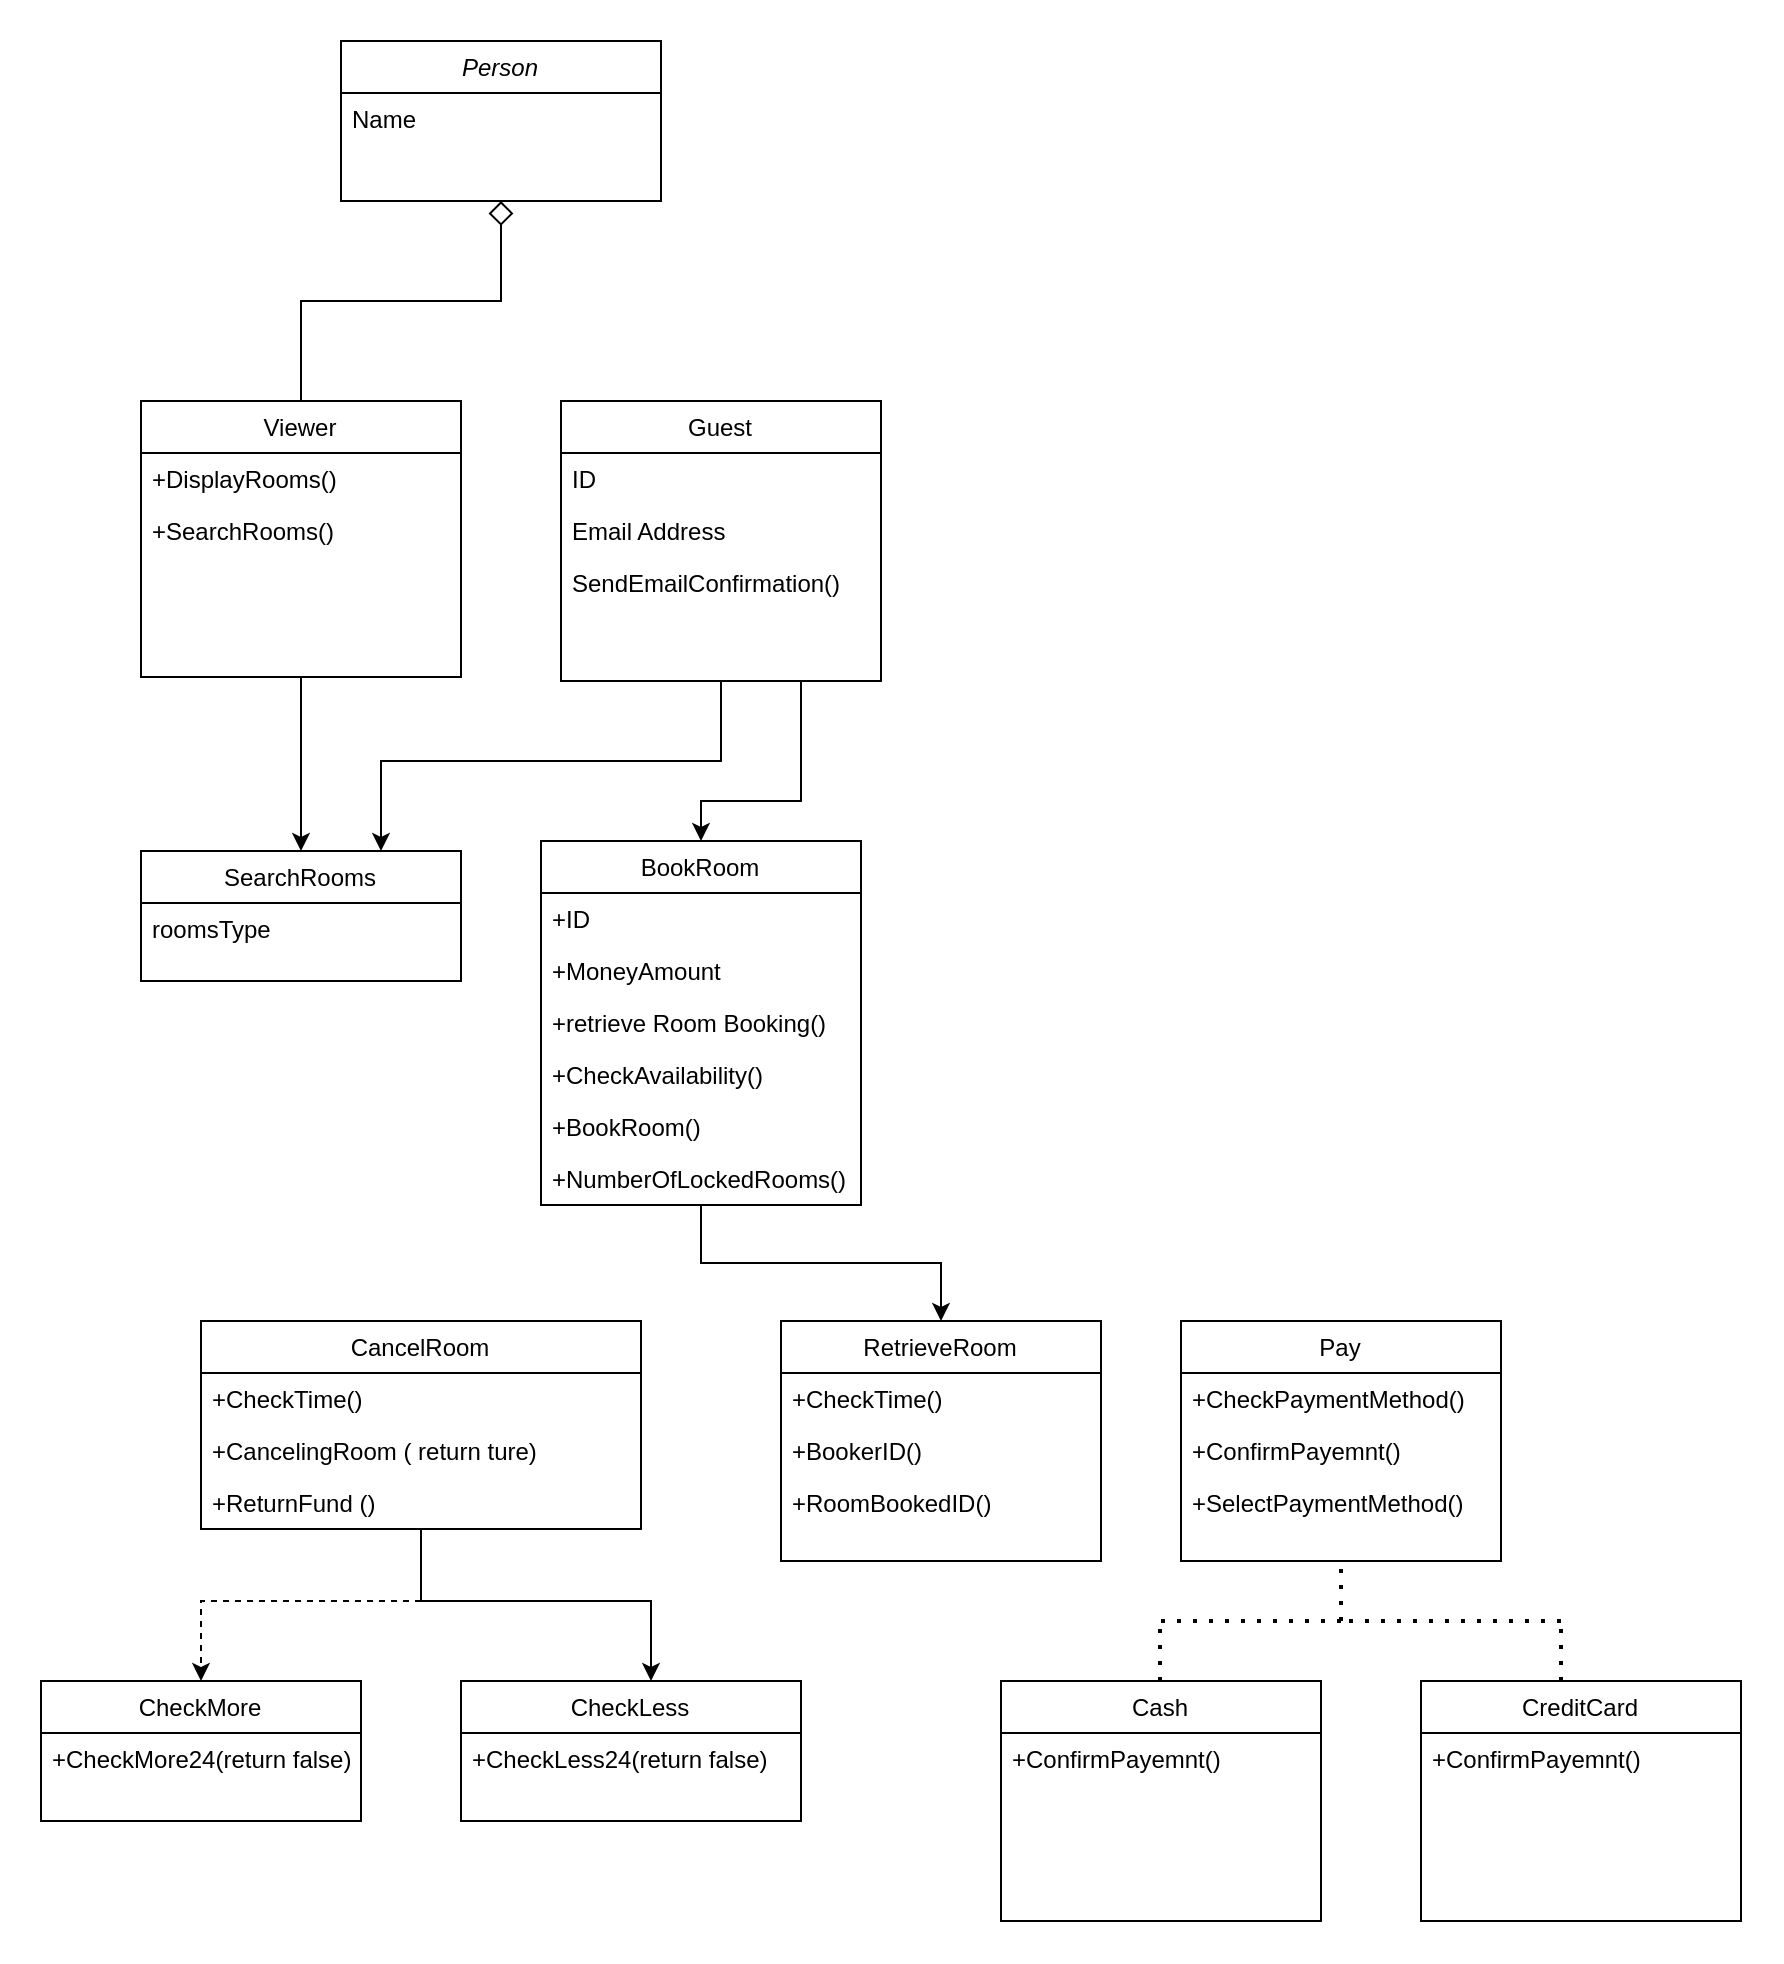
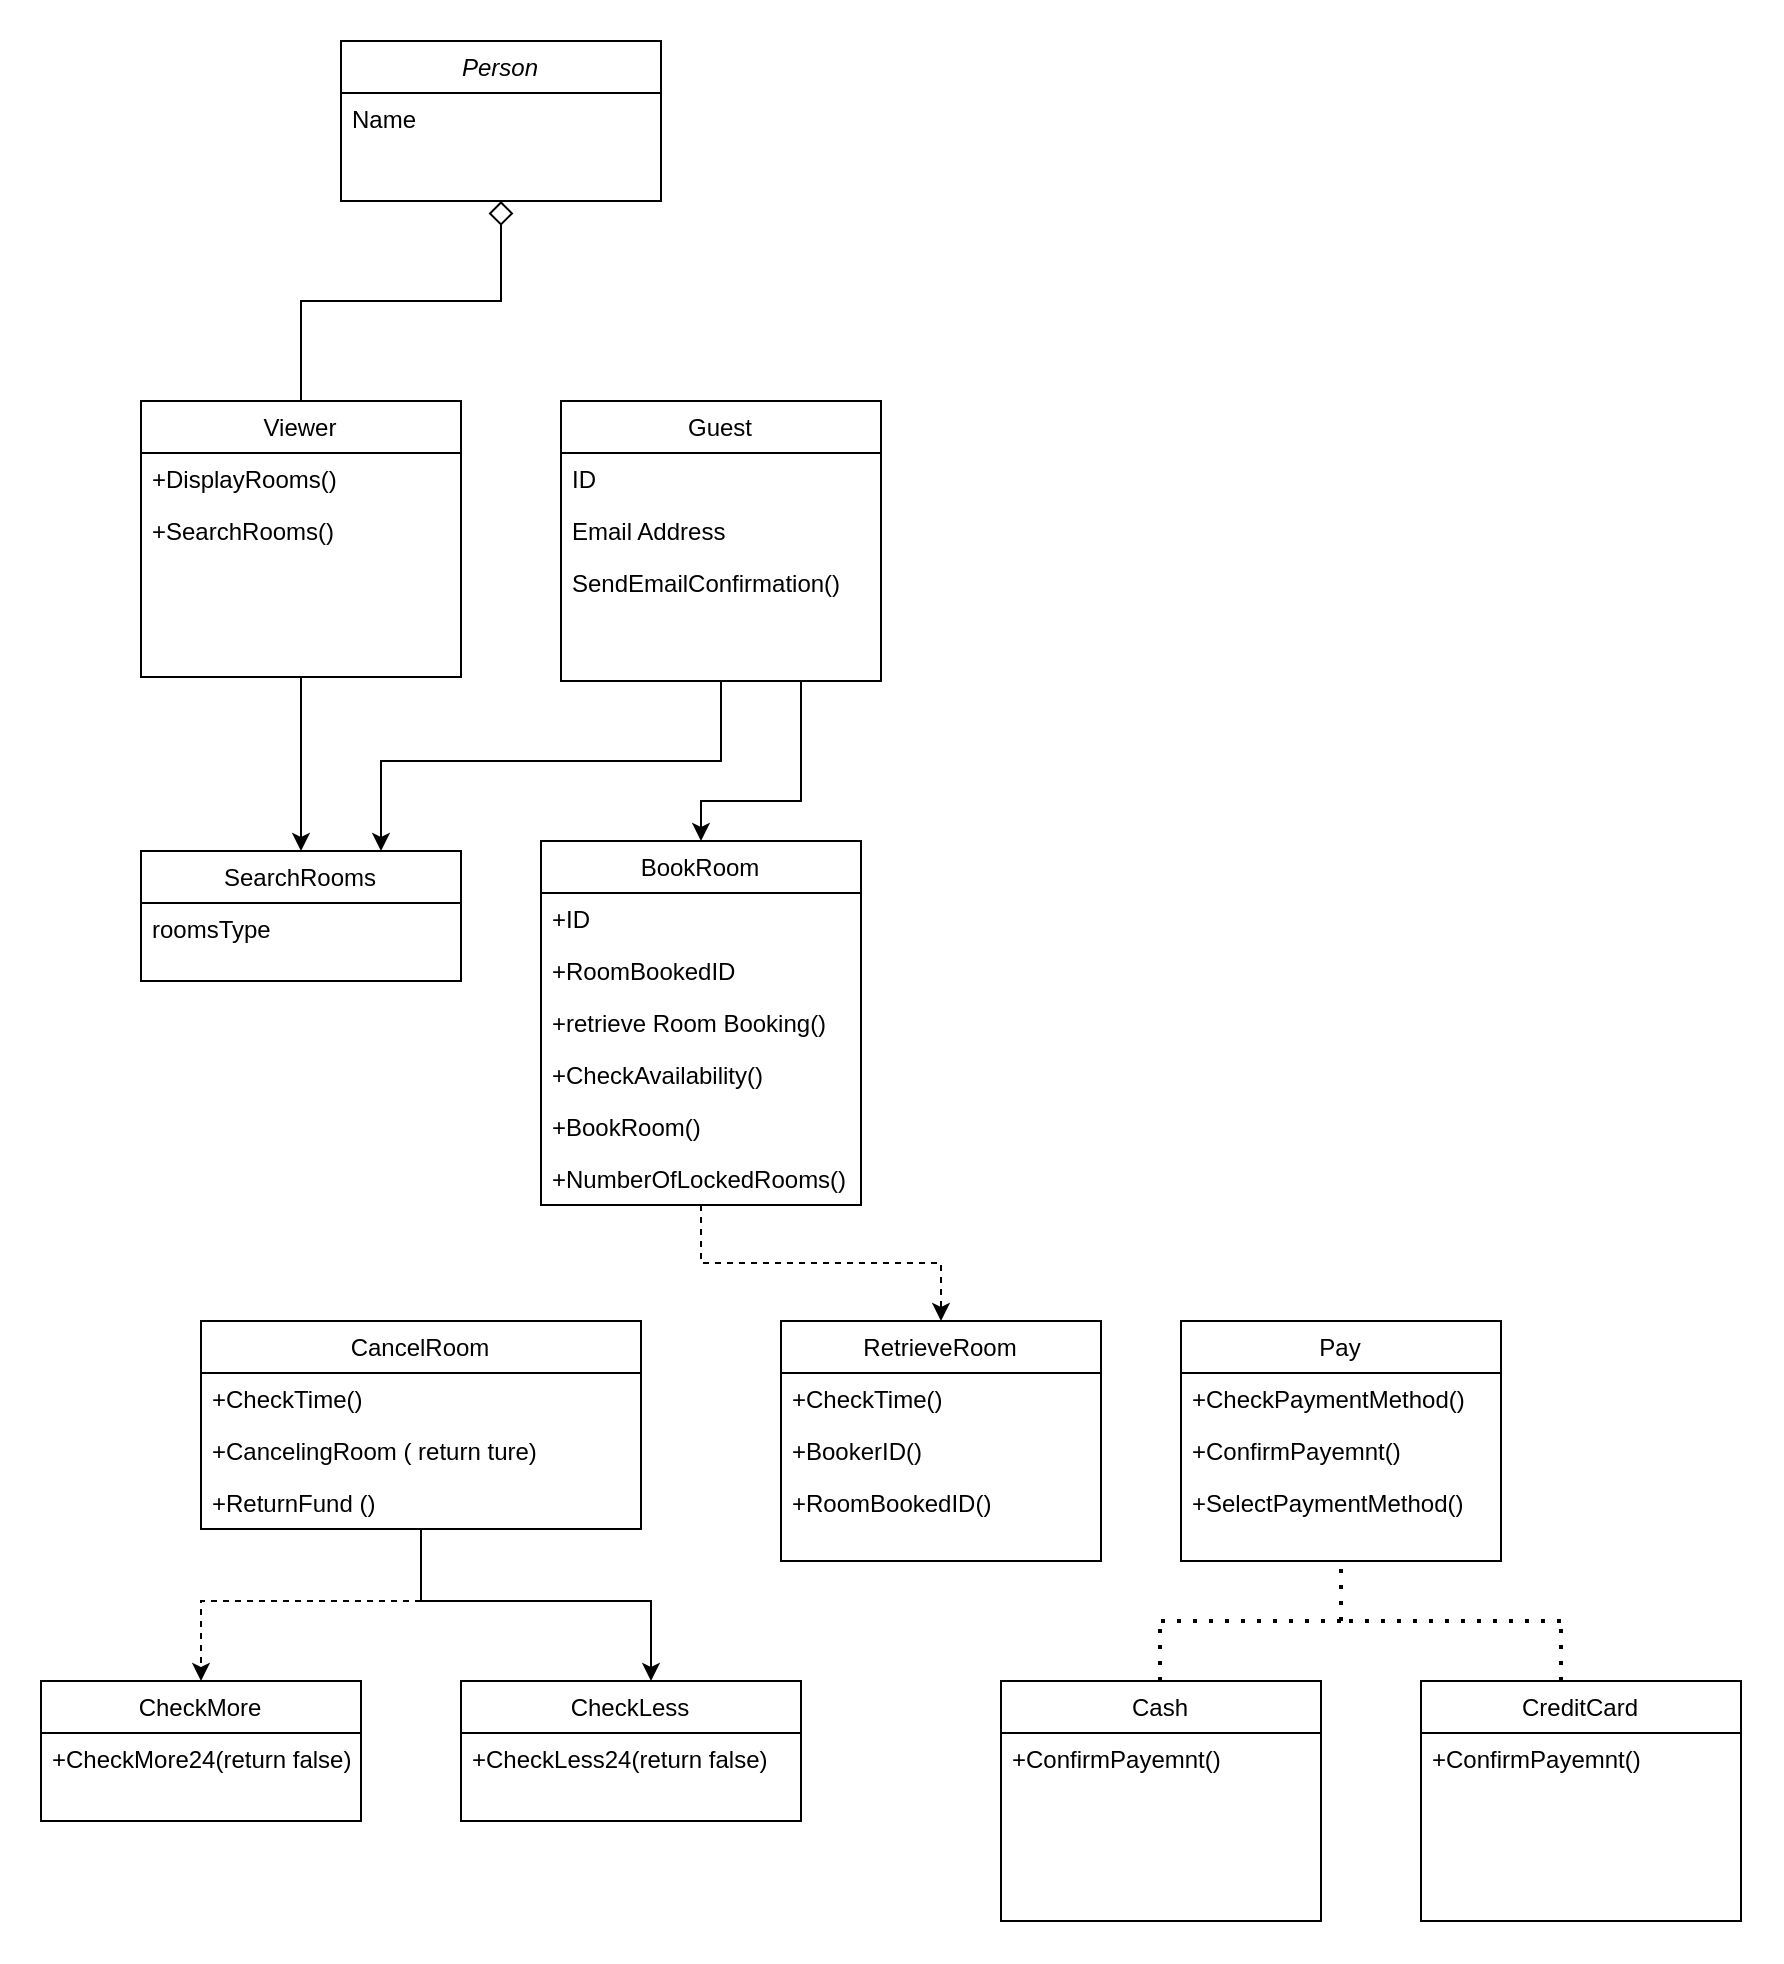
(633, 972) -> (639, 972)
(812, 1263) -> (812, 1263)
